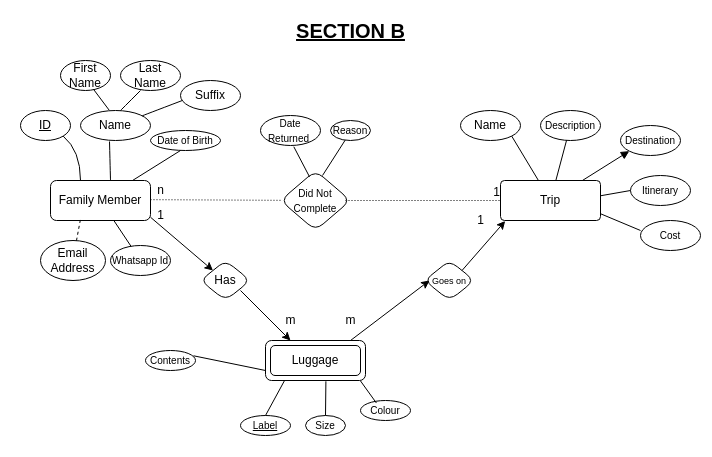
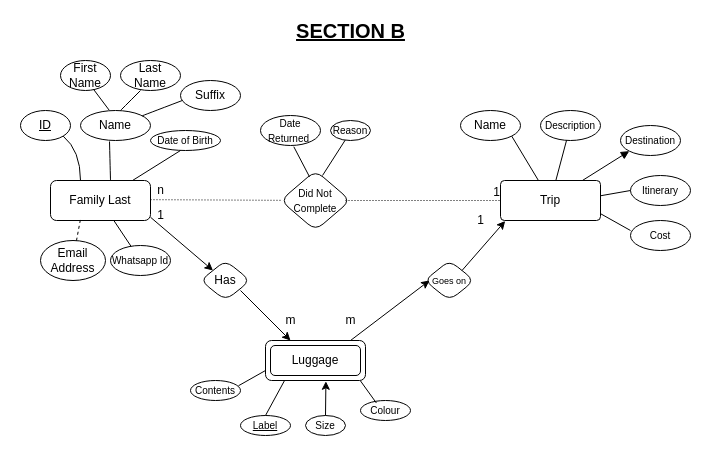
(101, 201) -> (101, 201)
(671, 236) -> (661, 236)
(171, 361) -> (216, 391)
(326, 386) -> (326, 390)
